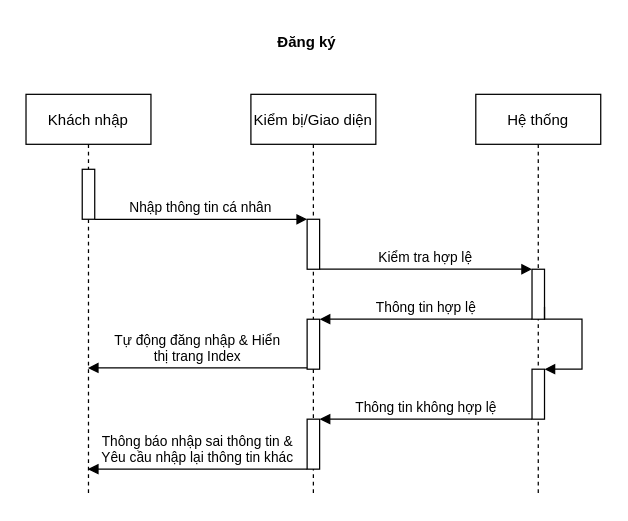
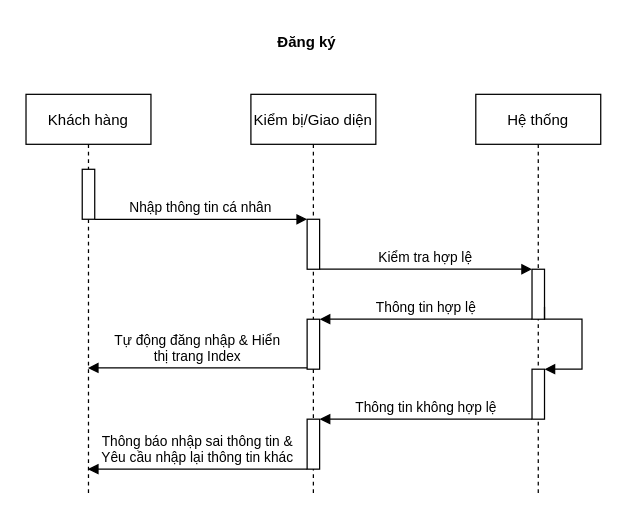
(88, 120) -> (88, 120)
